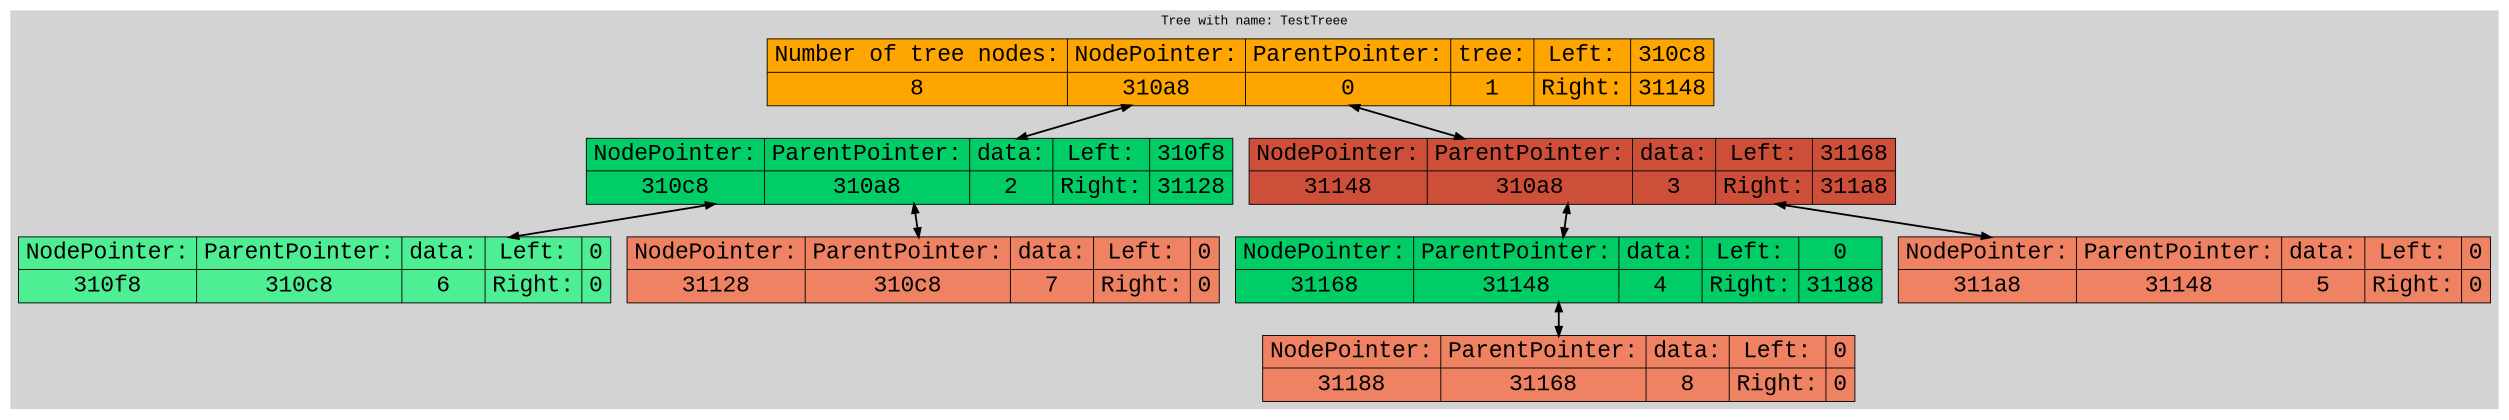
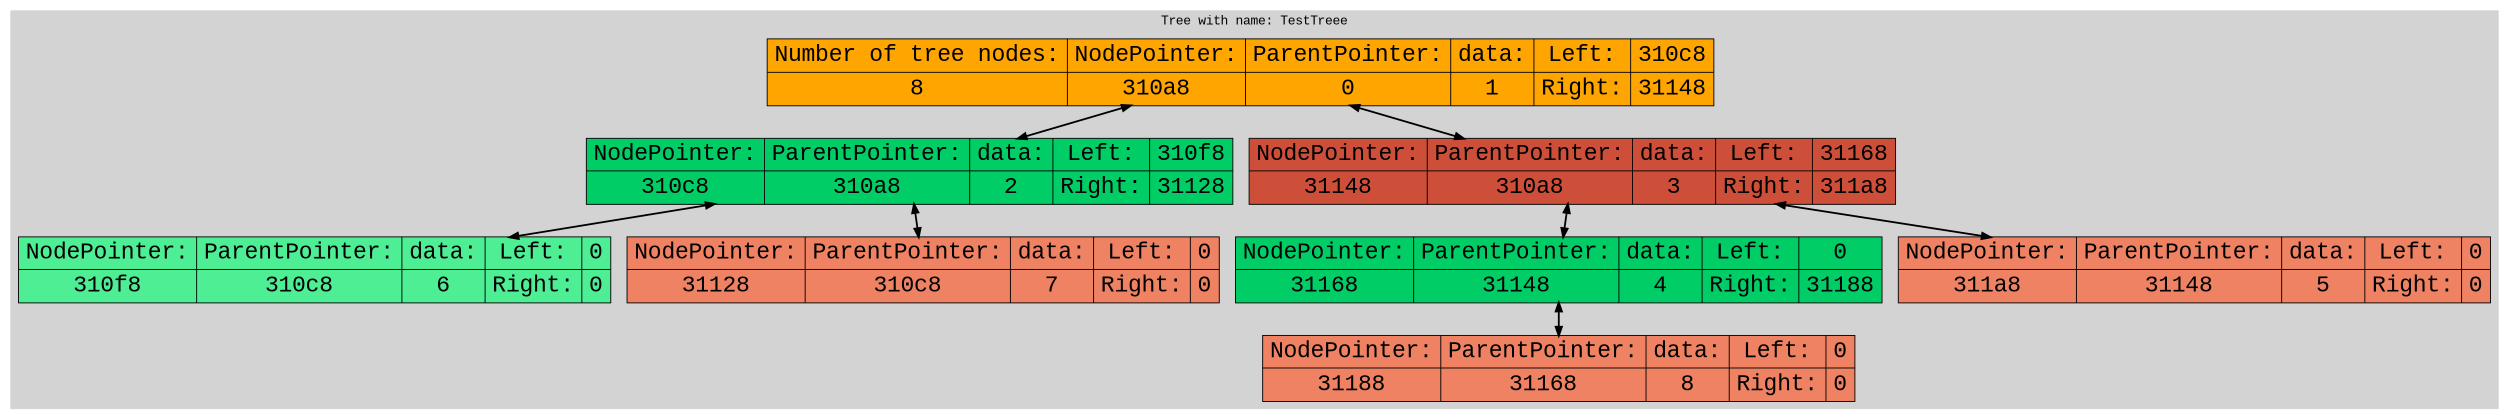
(1492, 54) -> (1492, 54)
